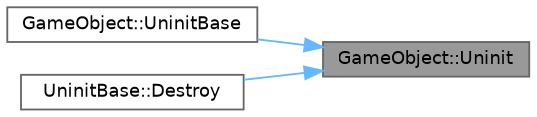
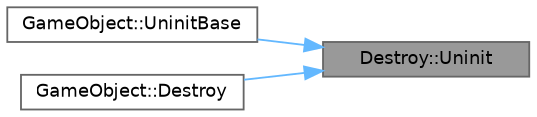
(426, 59) -> (426, 59)
(132, 92) -> (132, 92)
